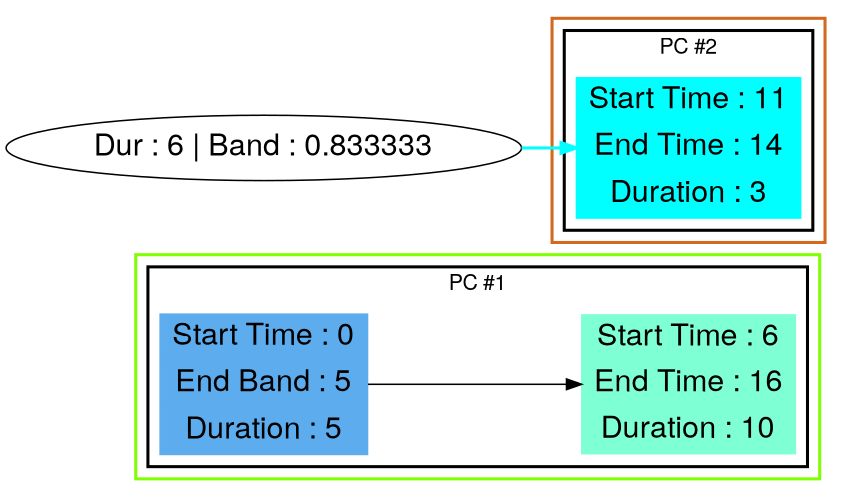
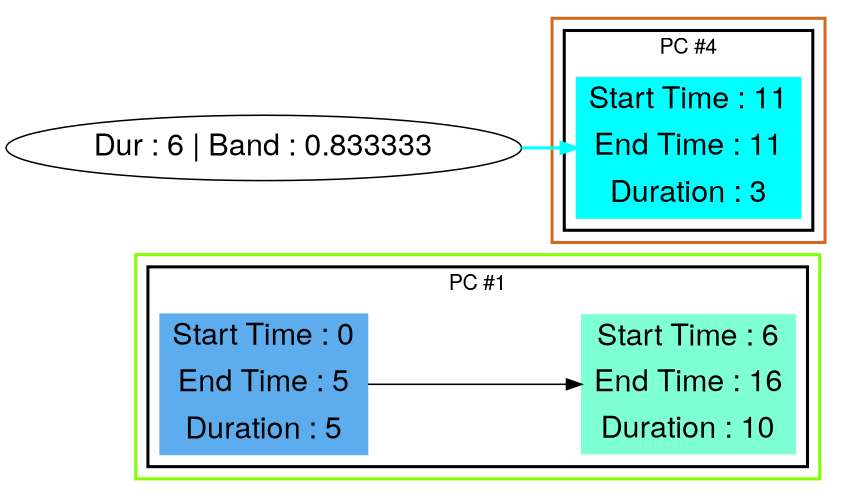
(689, 48) -> (689, 48)
(689, 146) -> (689, 146)
(264, 382) -> (264, 382)
